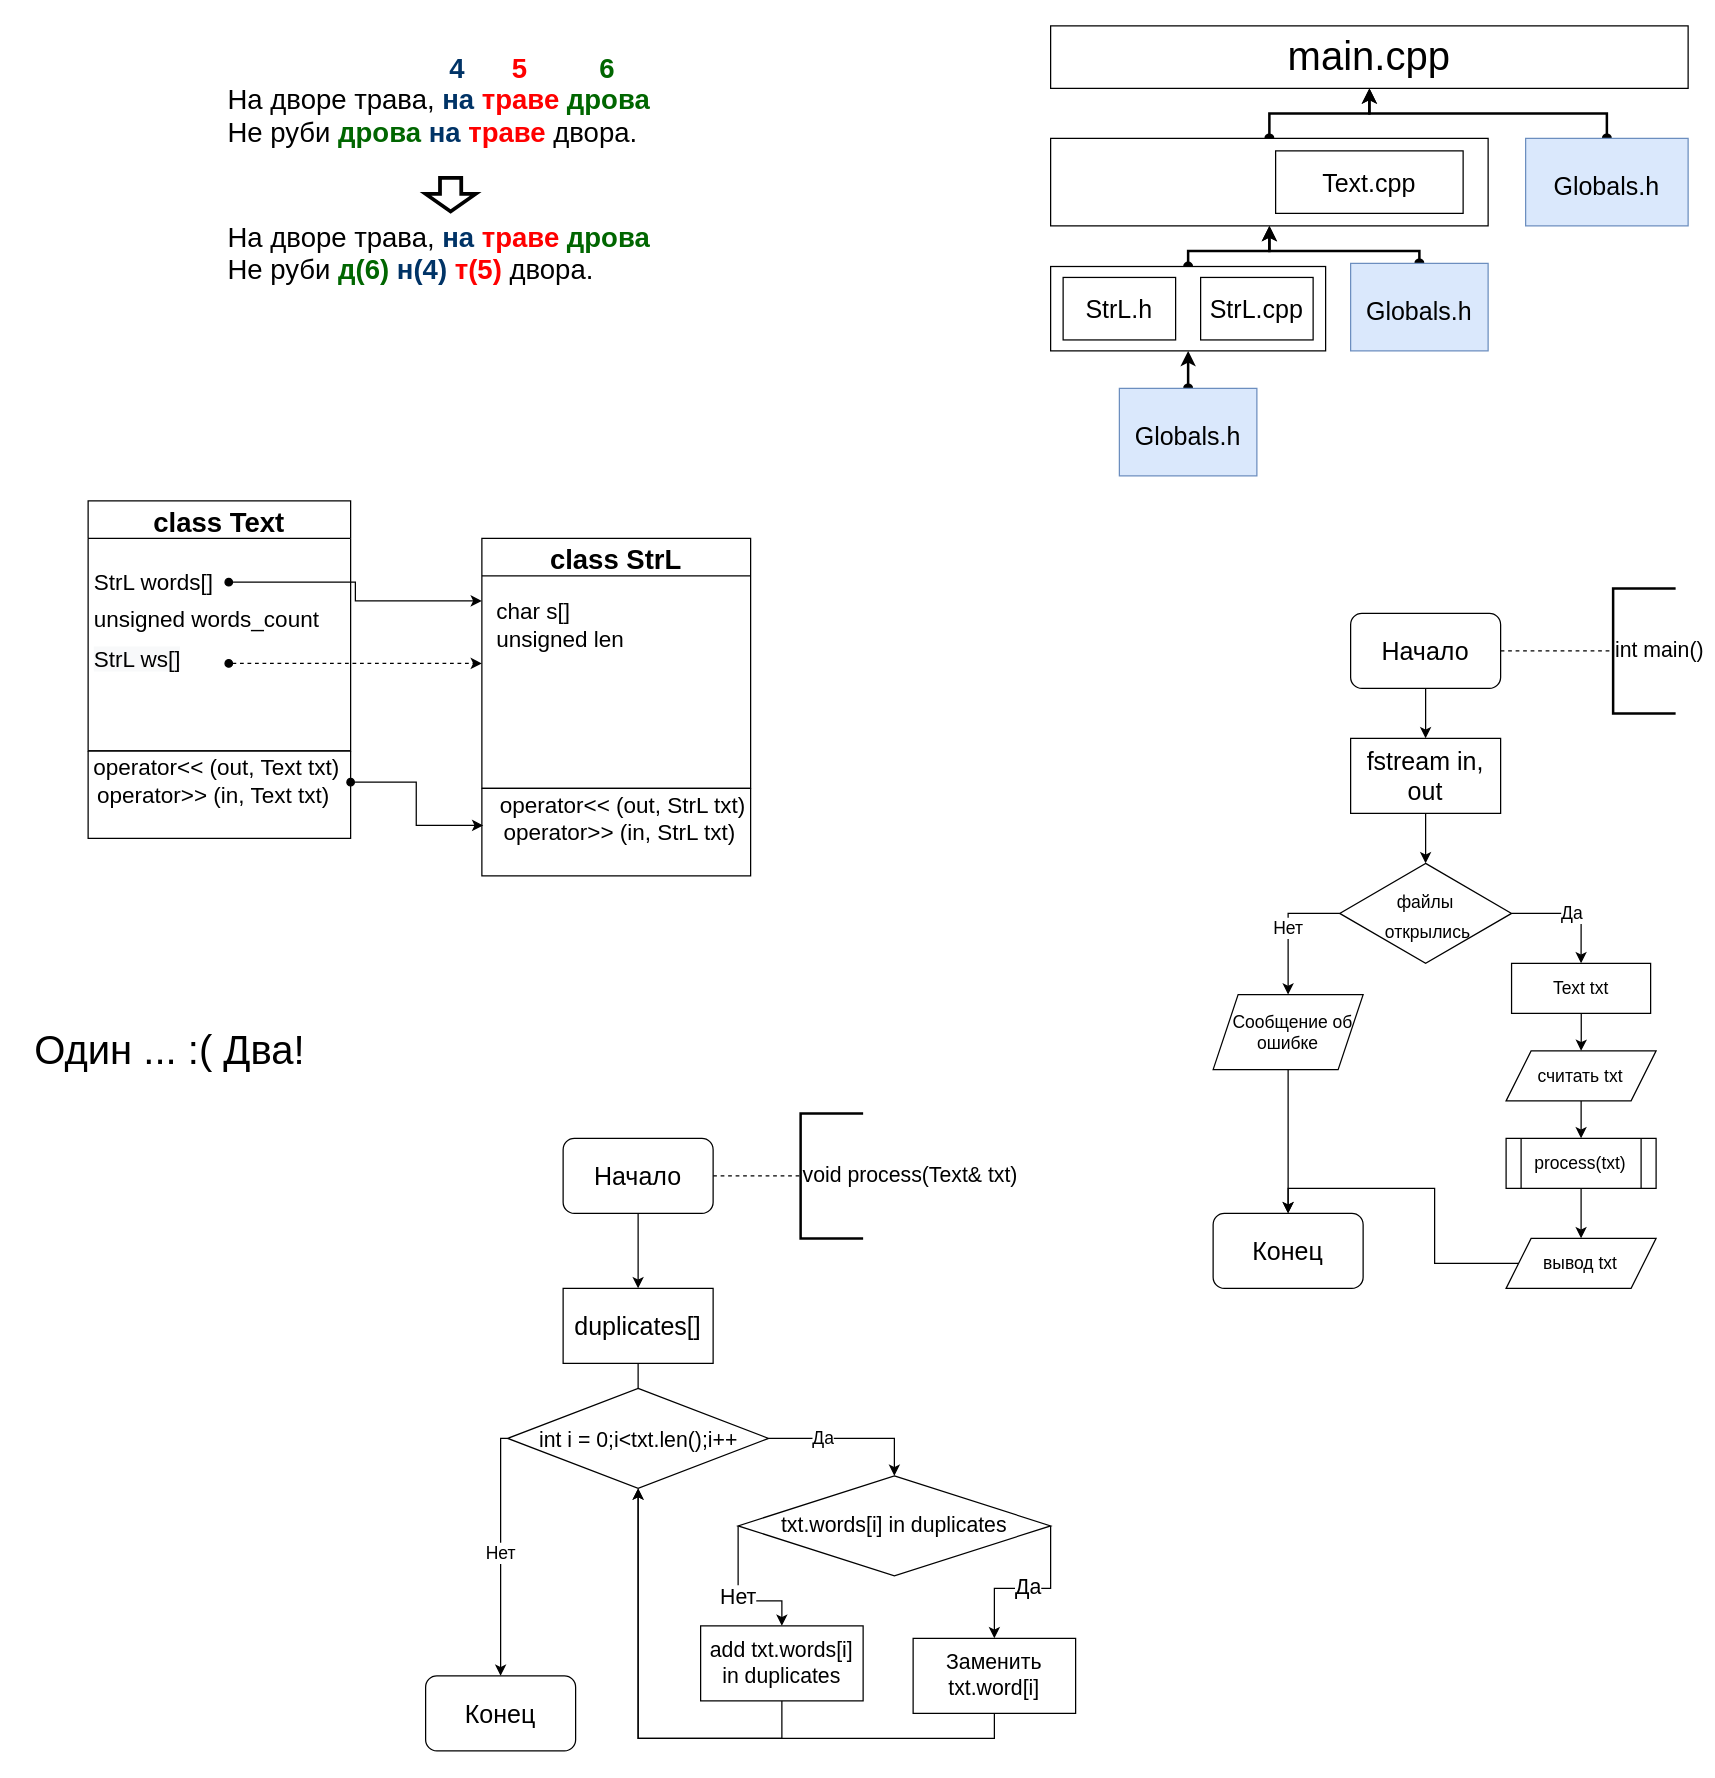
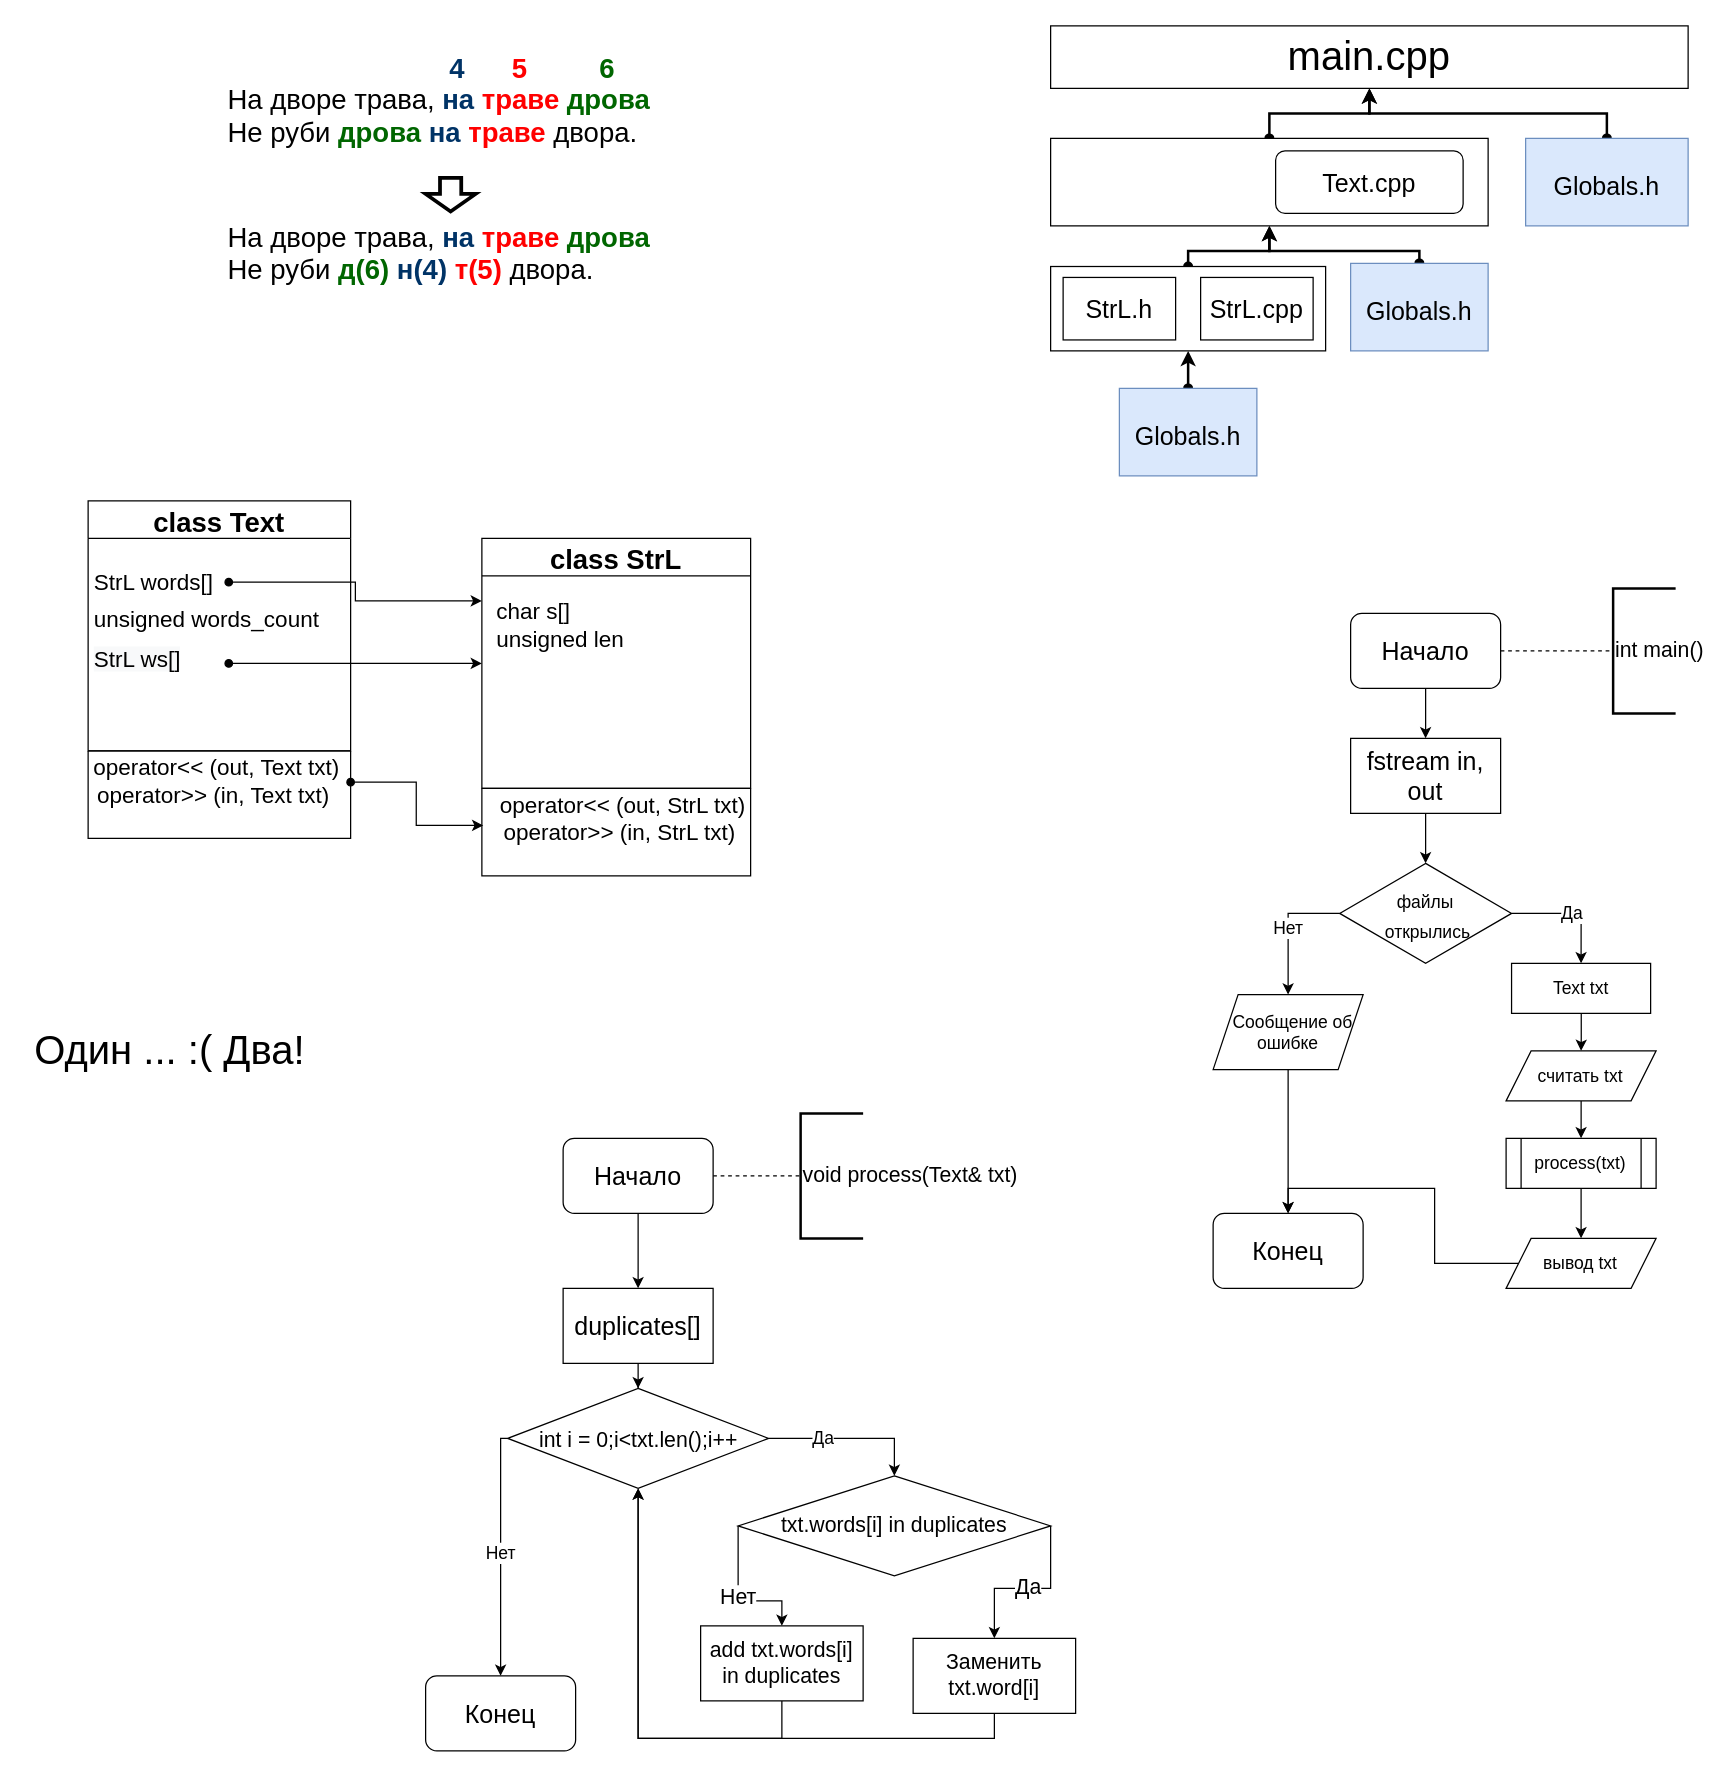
(1369, 182) -> (1369, 182)
(353, 663) -> (353, 663)
(638, 1381) -> (638, 1378)
